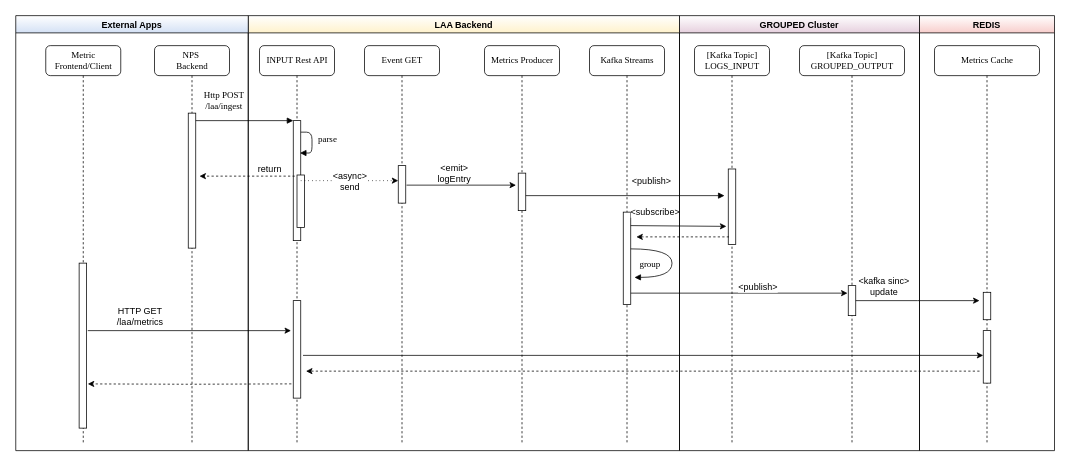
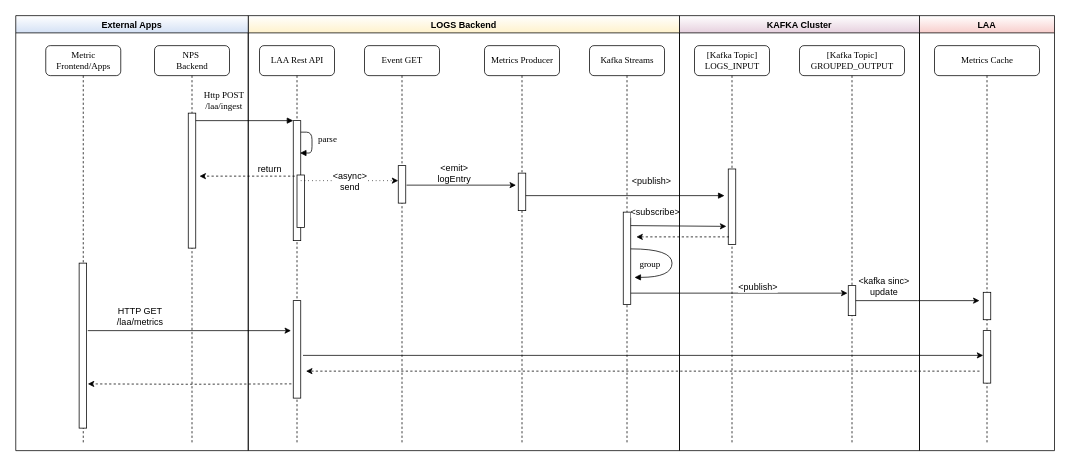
(464, 24) -> (464, 24)
(799, 24) -> (799, 24)
(987, 24) -> (987, 24)
(84, 60) -> (84, 60)
(297, 60) -> (297, 60)
